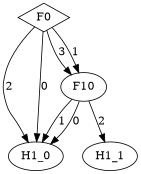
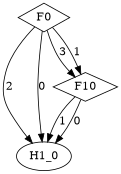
(84, 87) -> (85, 87)
(110, 156) -> none
